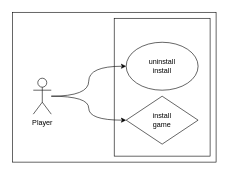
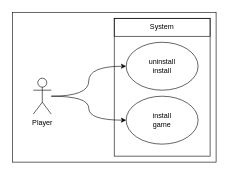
none -> (162, 27)
(162, 120) -> (162, 120)
